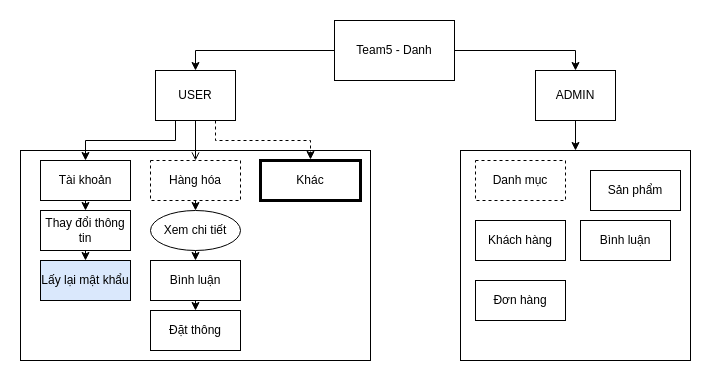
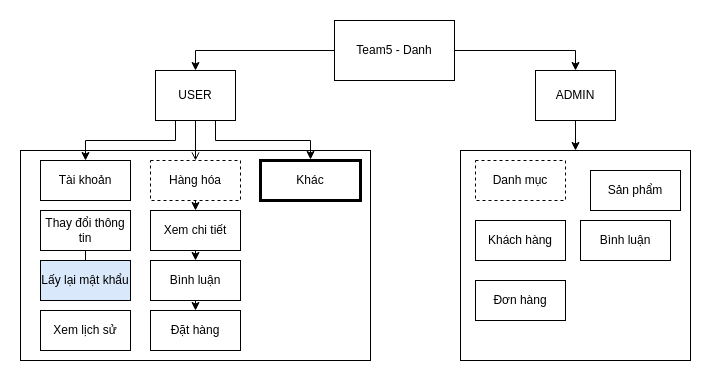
(260, 141) -> (260, 141)
(86, 202) -> none
(196, 231) -> (196, 231)
(86, 252) -> (86, 255)
none -> (86, 331)
(196, 331) -> (196, 331)
